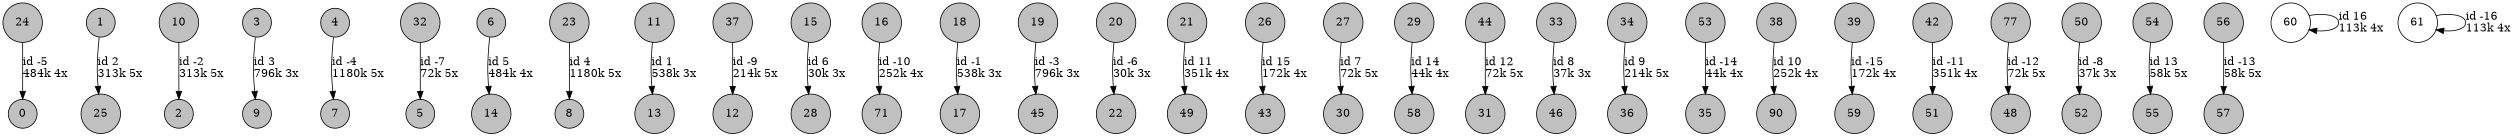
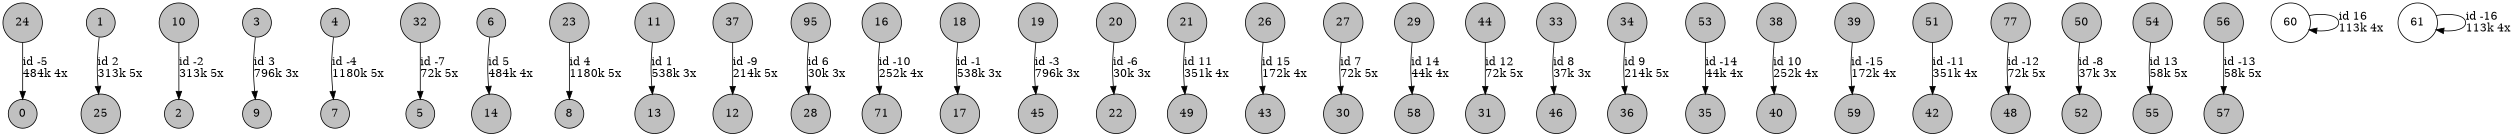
(811, 23) -> (811, 23)
(1933, 64) -> (1933, 64)
(1776, 114) -> (1776, 114)
